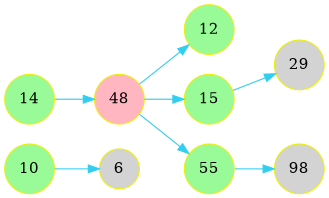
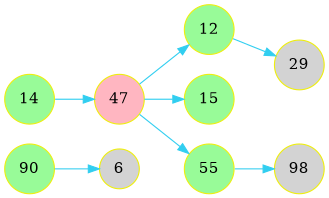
(249, 84) -> (249, 45)
(119, 99) -> (119, 99)
(30, 169) -> (30, 169)
